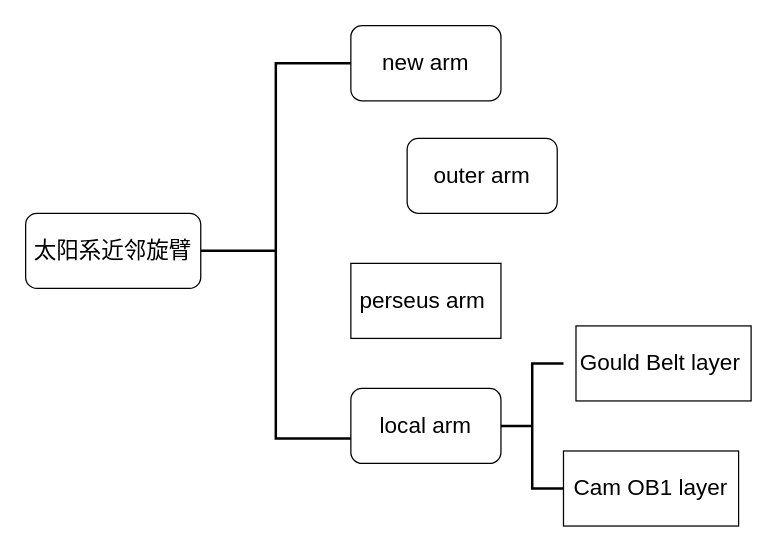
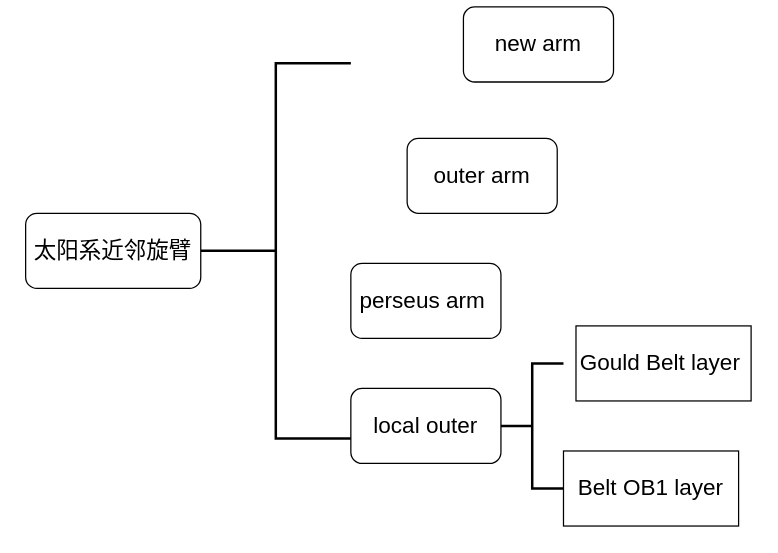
(426, 63) -> (538, 44)
(426, 301) -> (426, 301)
(426, 426) -> (426, 426)
(651, 488) -> (651, 488)
